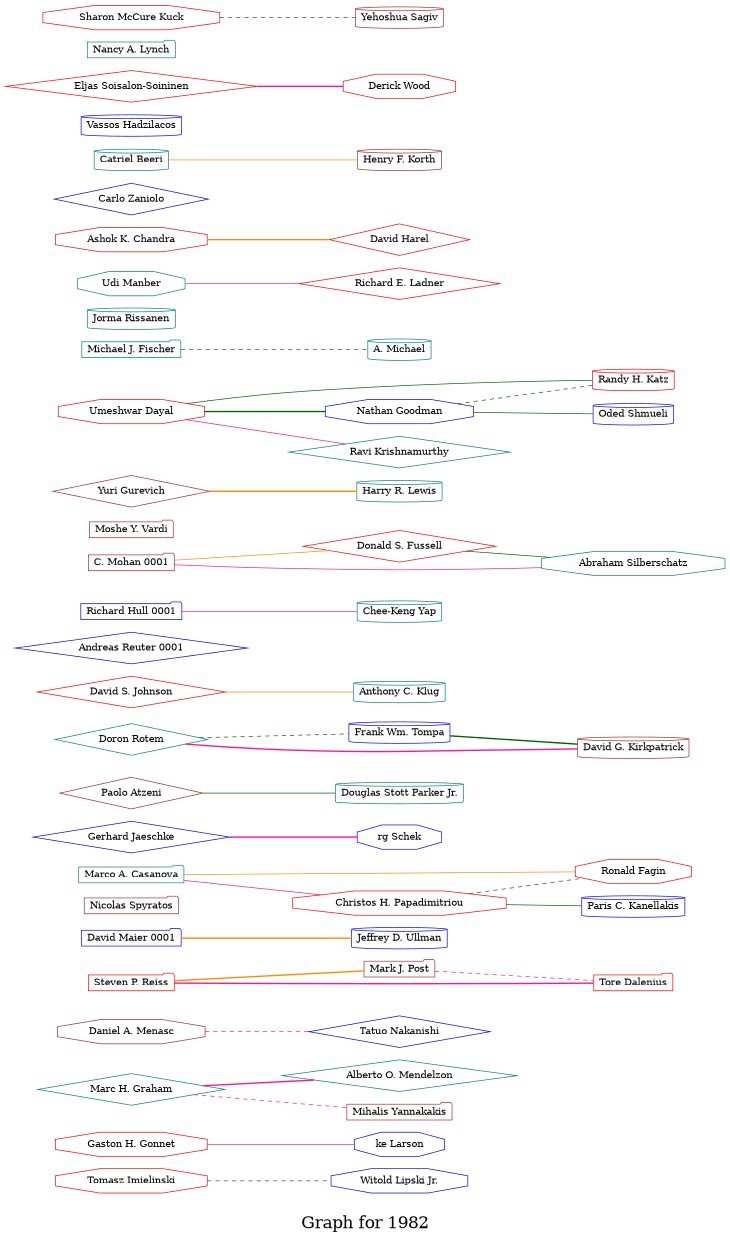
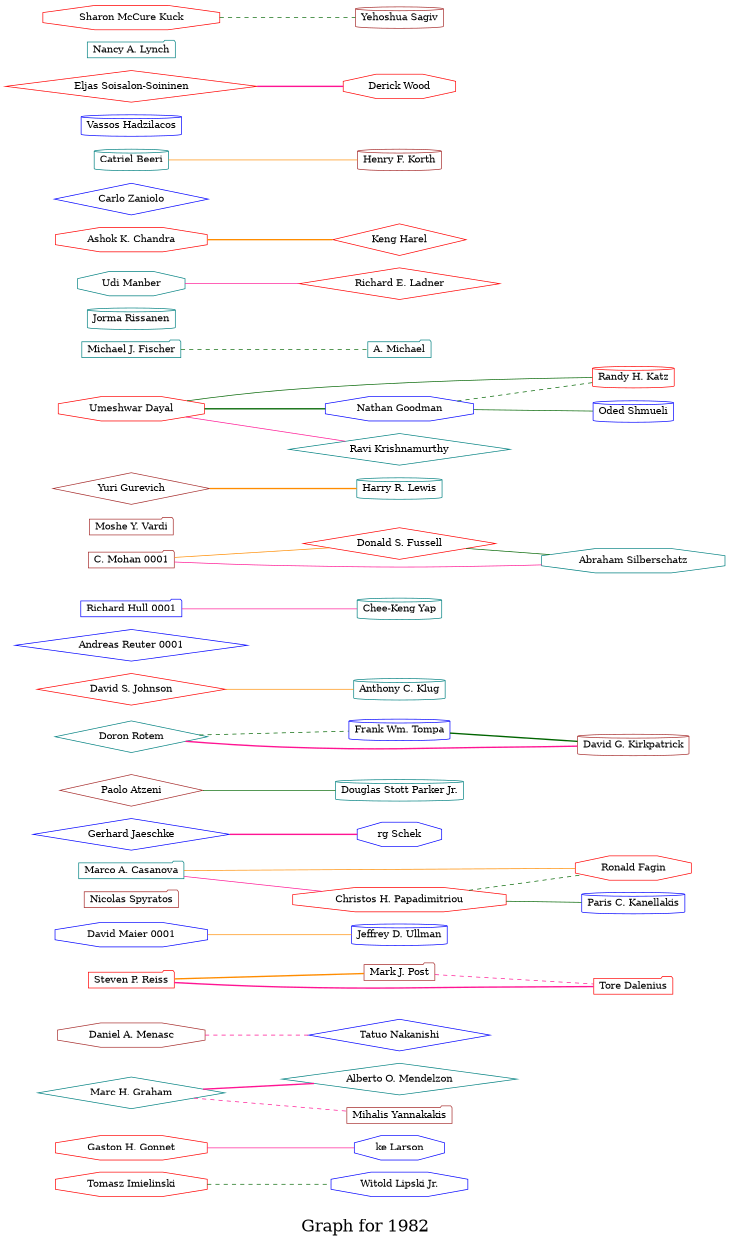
(399, 240) -> (399, 240)
(399, 350) -> (399, 350)
(131, 938) -> (131, 935)
(266, 938) -> (280, 935)
